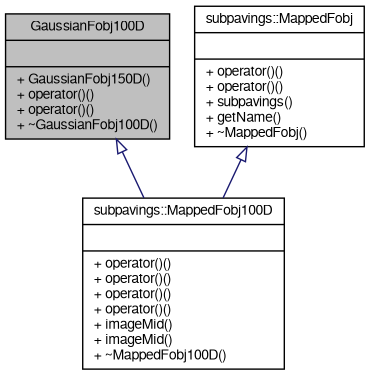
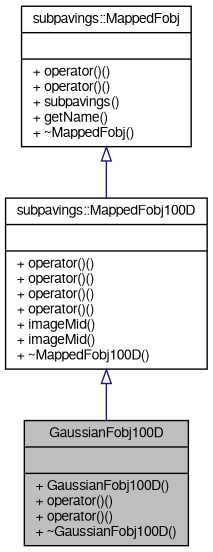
(84, 79) -> (103, 486)
(133, 175) -> (106, 402)
